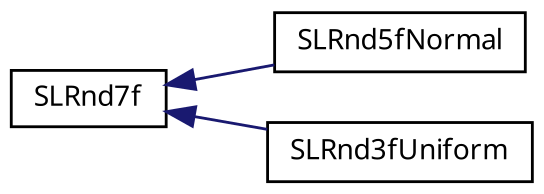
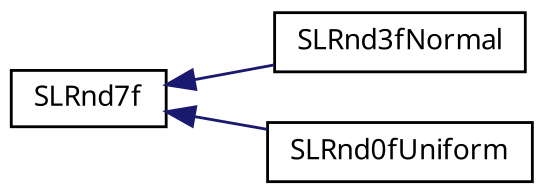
(400, 42) -> (400, 42)
(400, 152) -> (400, 152)
